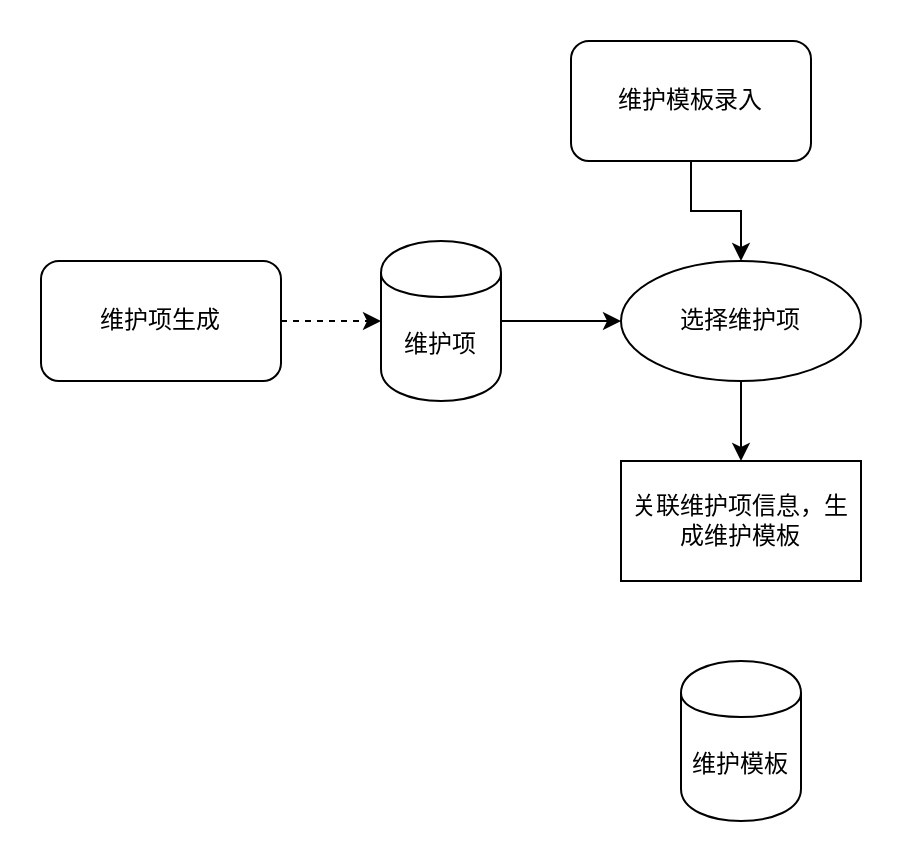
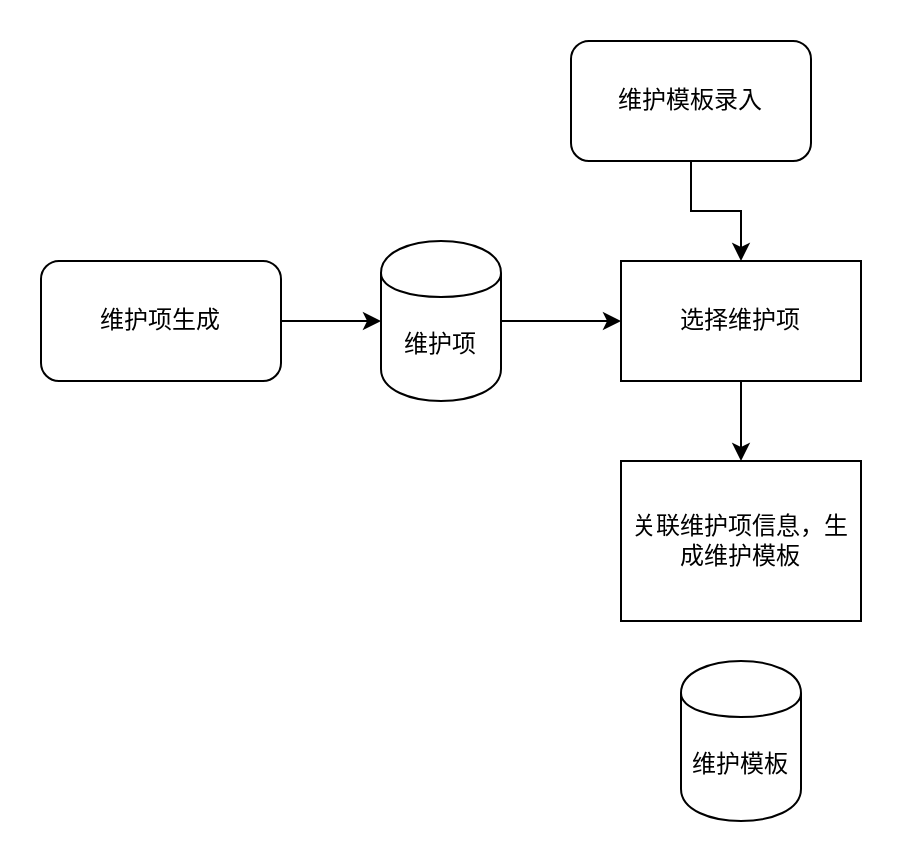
(325, 321) -> (325, 321)
(741, 321) -> (741, 321)
(741, 521) -> (741, 541)
